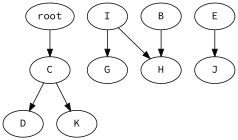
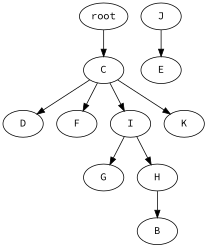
(161, 40) -> (157, 201)
(215, 40) -> (161, 40)
none -> (115, 94)
none -> (77, 124)
